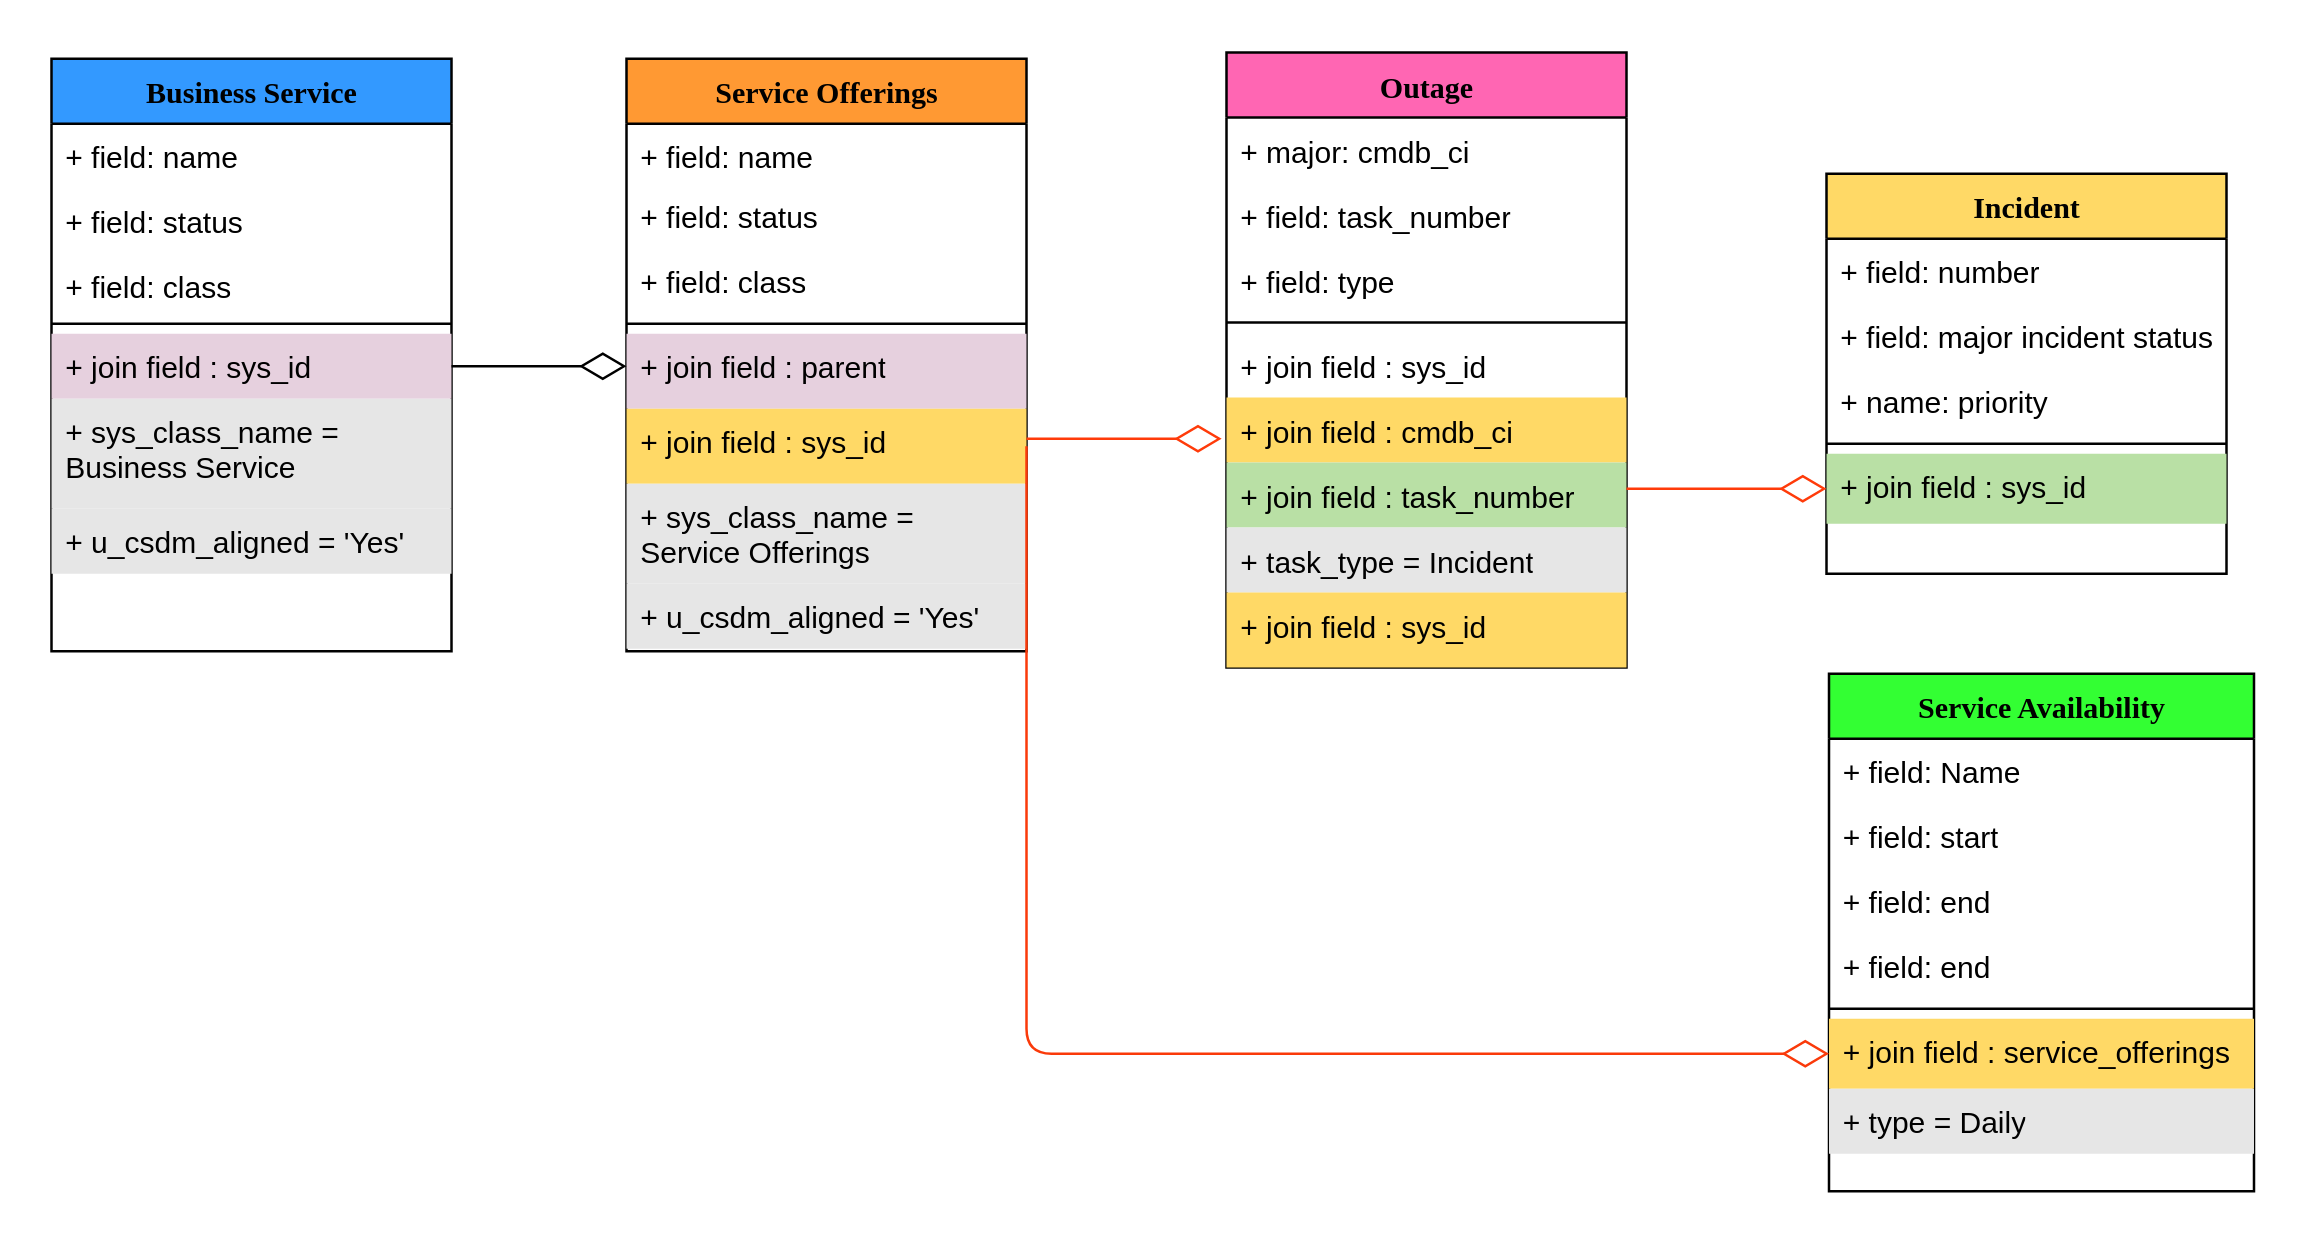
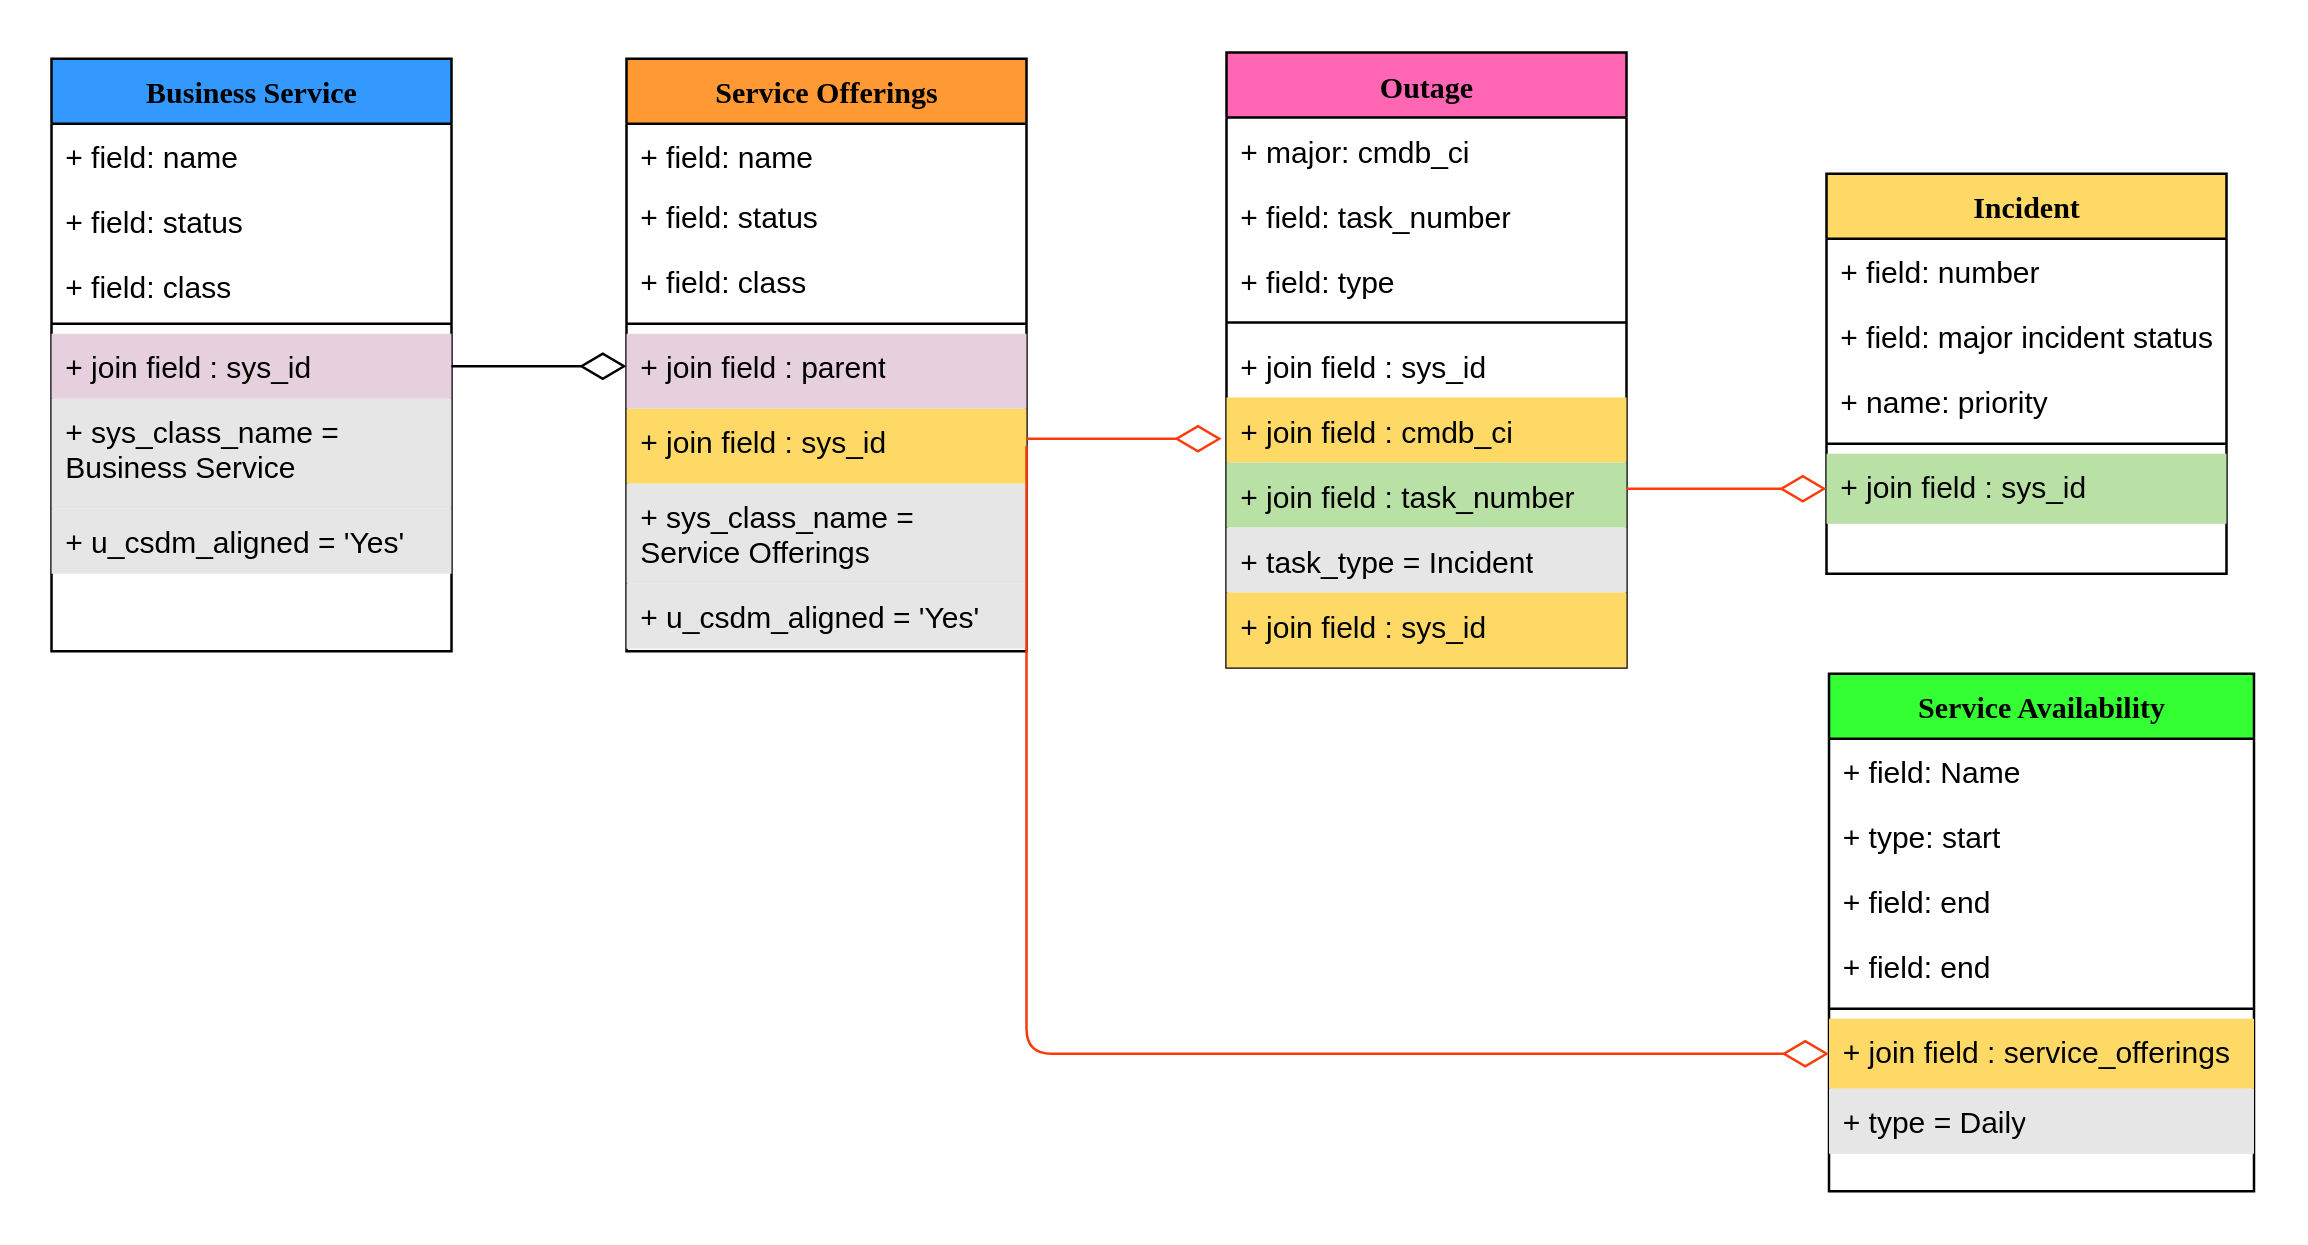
(1942, 839) -> (1941, 839)
